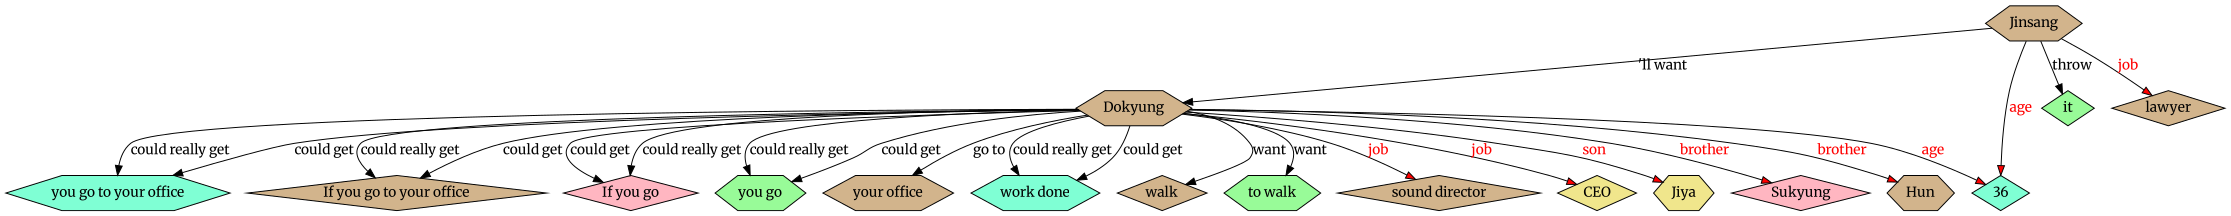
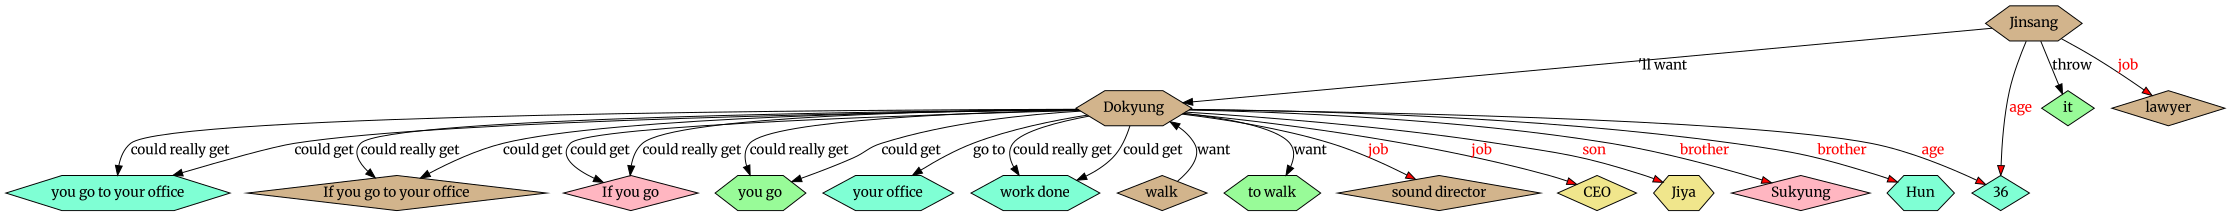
(1251, 145) -> (1197, 154)
(888, 193) -> (888, 193)
(1921, 193) -> (1921, 193)
